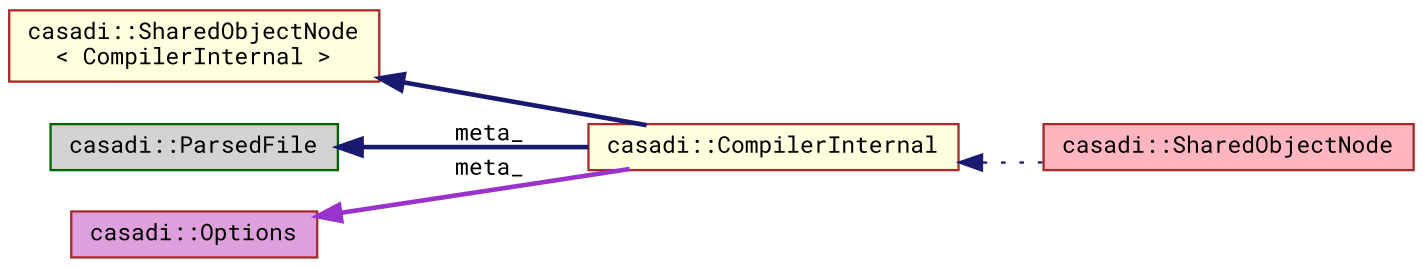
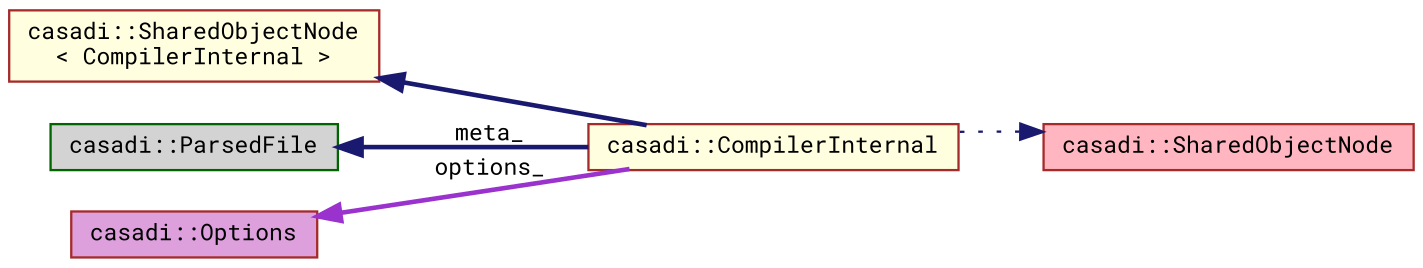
(1013, 163) -> (989, 132)
(484, 169) -> (484, 169)
